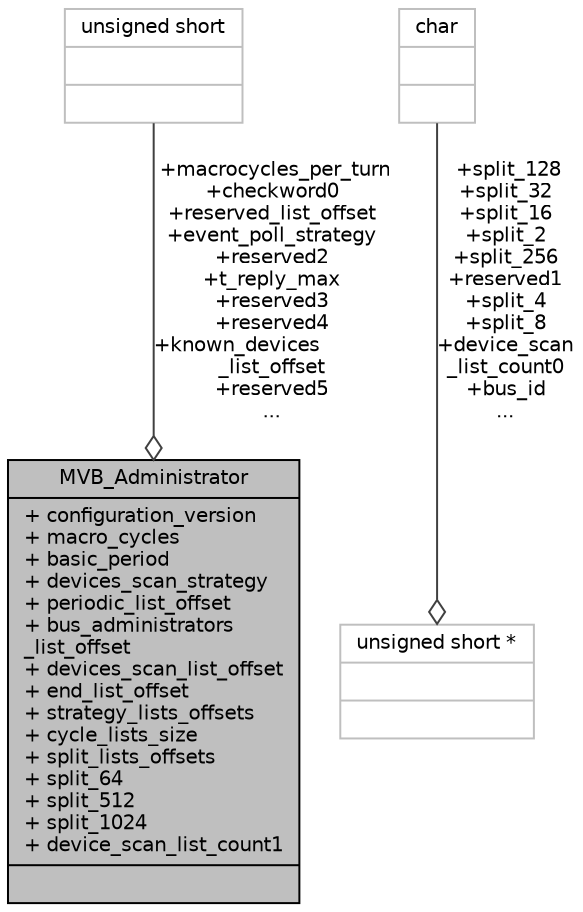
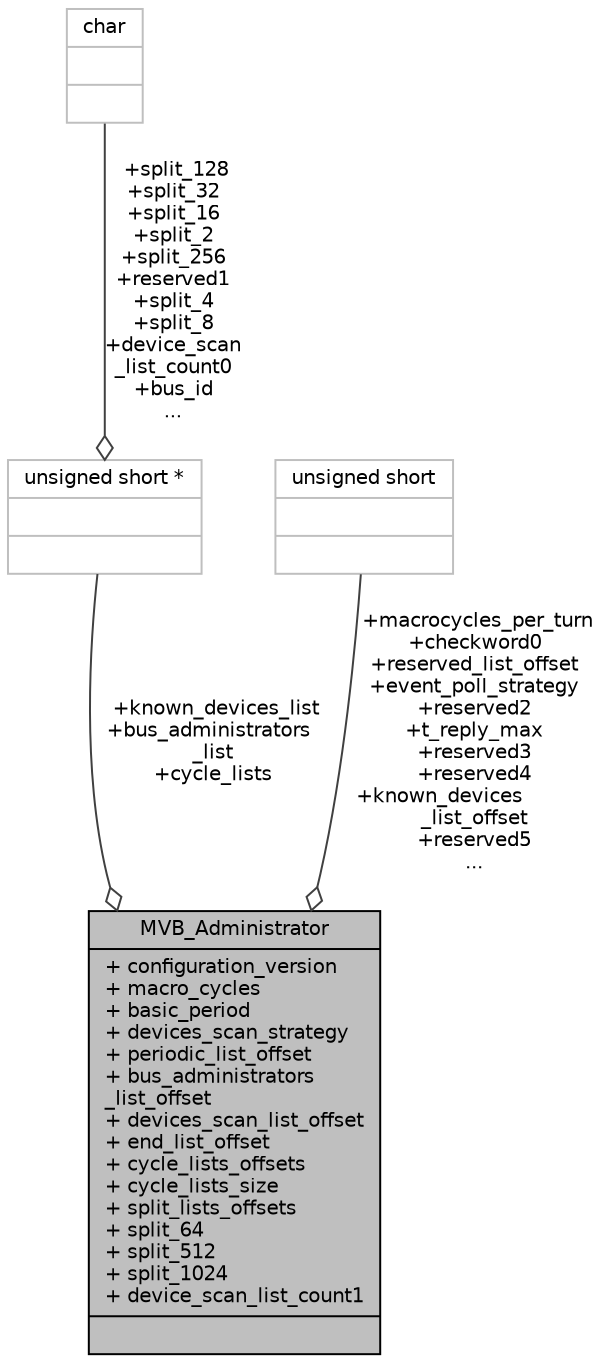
(140, 714) -> (206, 1165)
none -> (90, 731)
